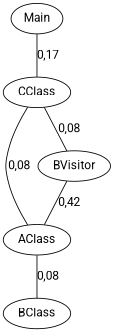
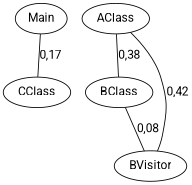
(56, 129) -> (135, 129)
(6, 166) -> none
(48, 277) -> (129, 55)
